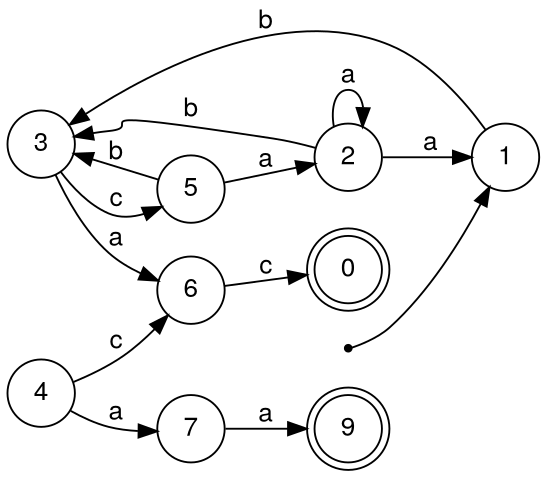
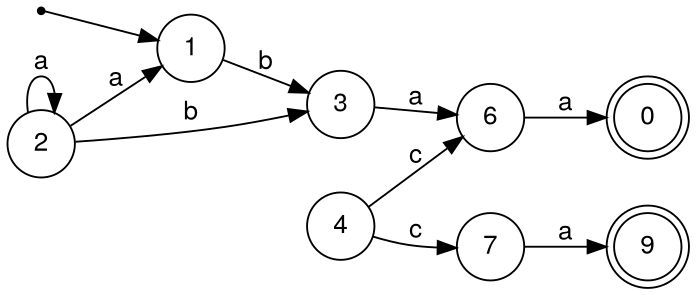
(191, 189) -> none
(266, 267) -> (565, 104)
(116, 413) -> (416, 231)
